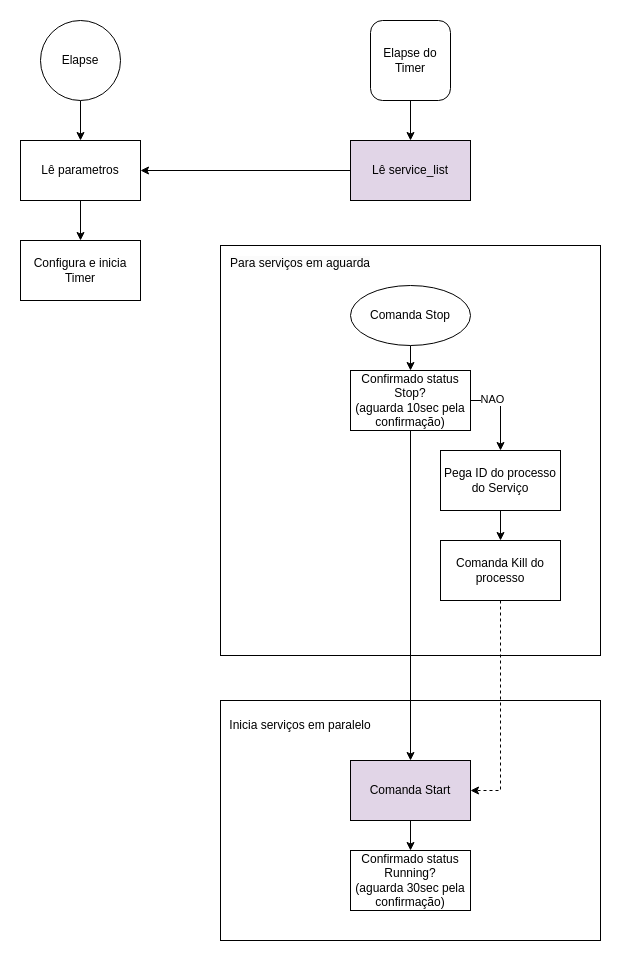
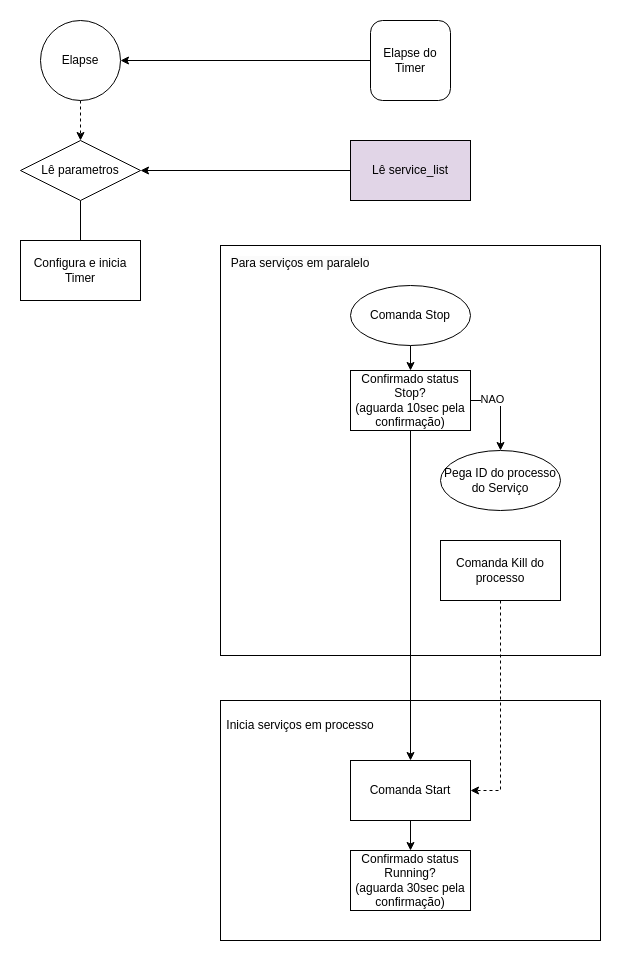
(81, 117) -> (81, 117)
(411, 117) -> (249, 61)
(81, 171) -> (81, 171)
(81, 232) -> (81, 235)
(301, 271) -> (301, 271)
(501, 481) -> (501, 481)
(501, 530) -> none
(301, 726) -> (301, 726)
(411, 791) -> (411, 791)
